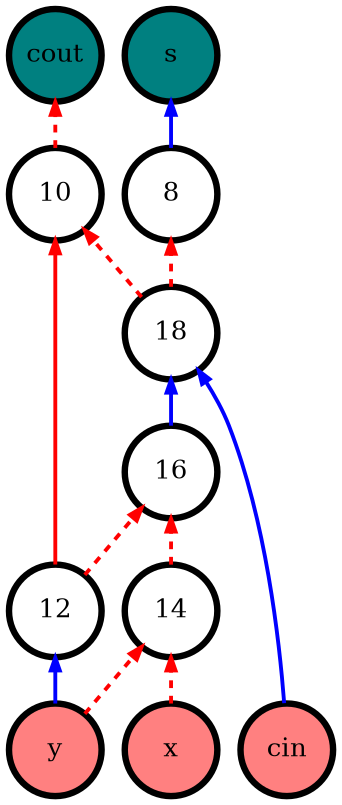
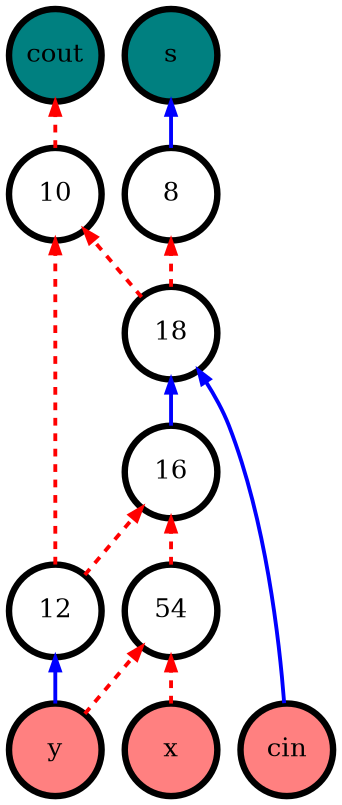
(55, 409) -> (55, 409)
(171, 611) -> (171, 611)
